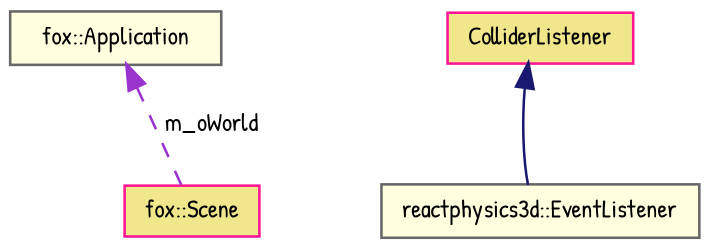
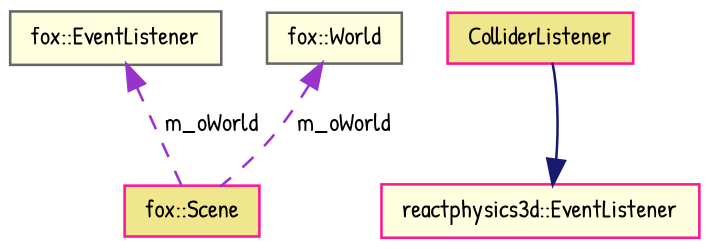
(116, 38) -> (116, 38)
none -> (334, 38)
(523, 137) -> (557, 111)
(540, 211) -> (540, 211)
